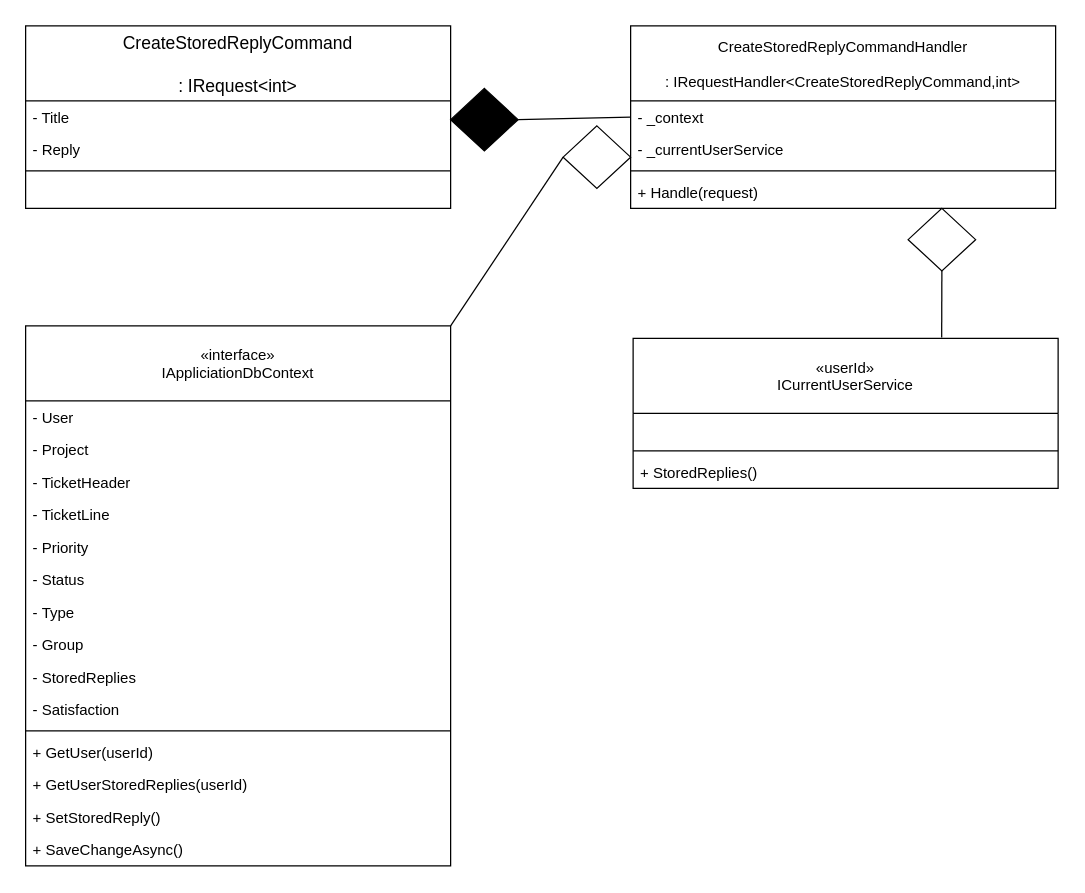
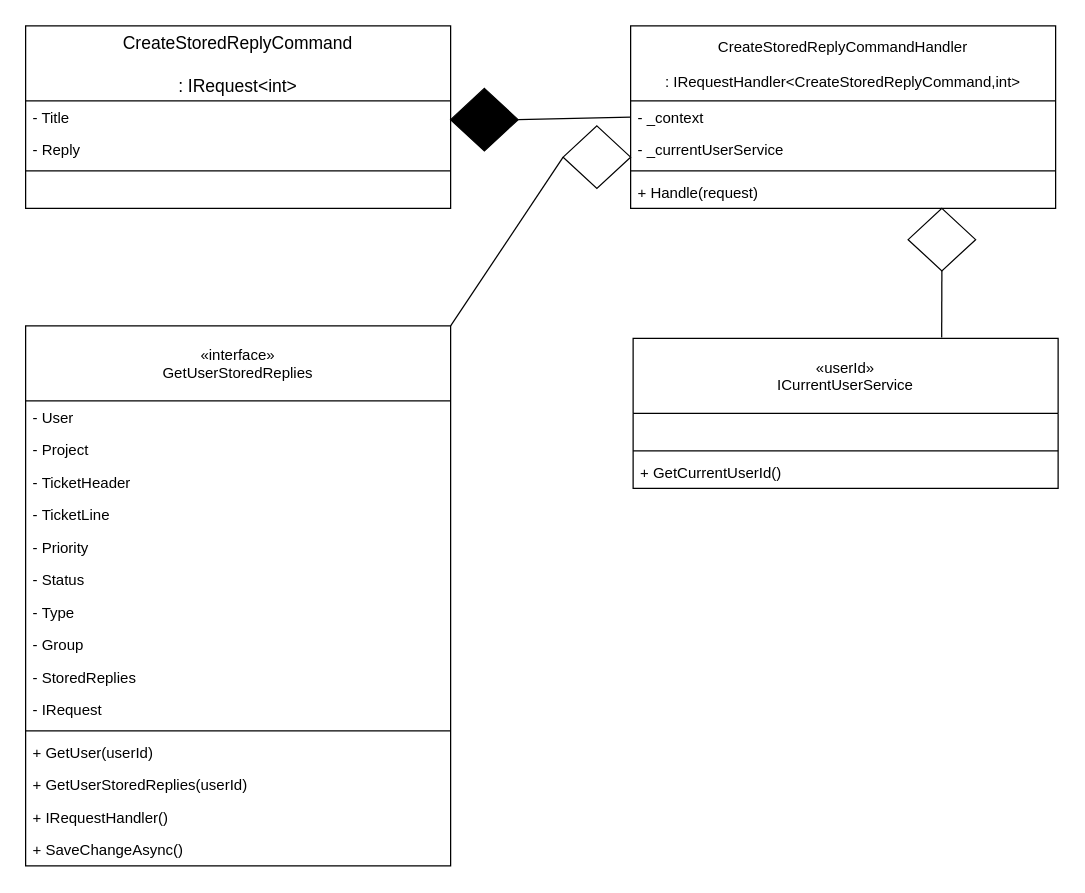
(238, 355) -> (238, 355)
(706, 473) -> (722, 473)
(87, 710) -> (75, 710)
(104, 818) -> (108, 818)
